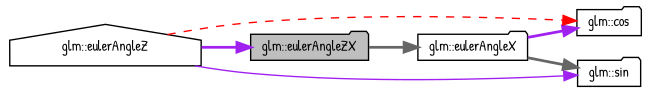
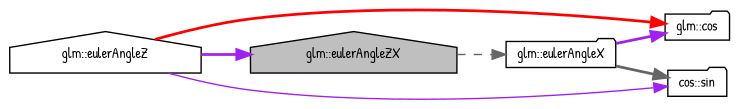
(365, 17) -> (402, 10)
(310, 47) -> (354, 54)
(386, 47) -> (475, 54)
(609, 73) -> (697, 83)
